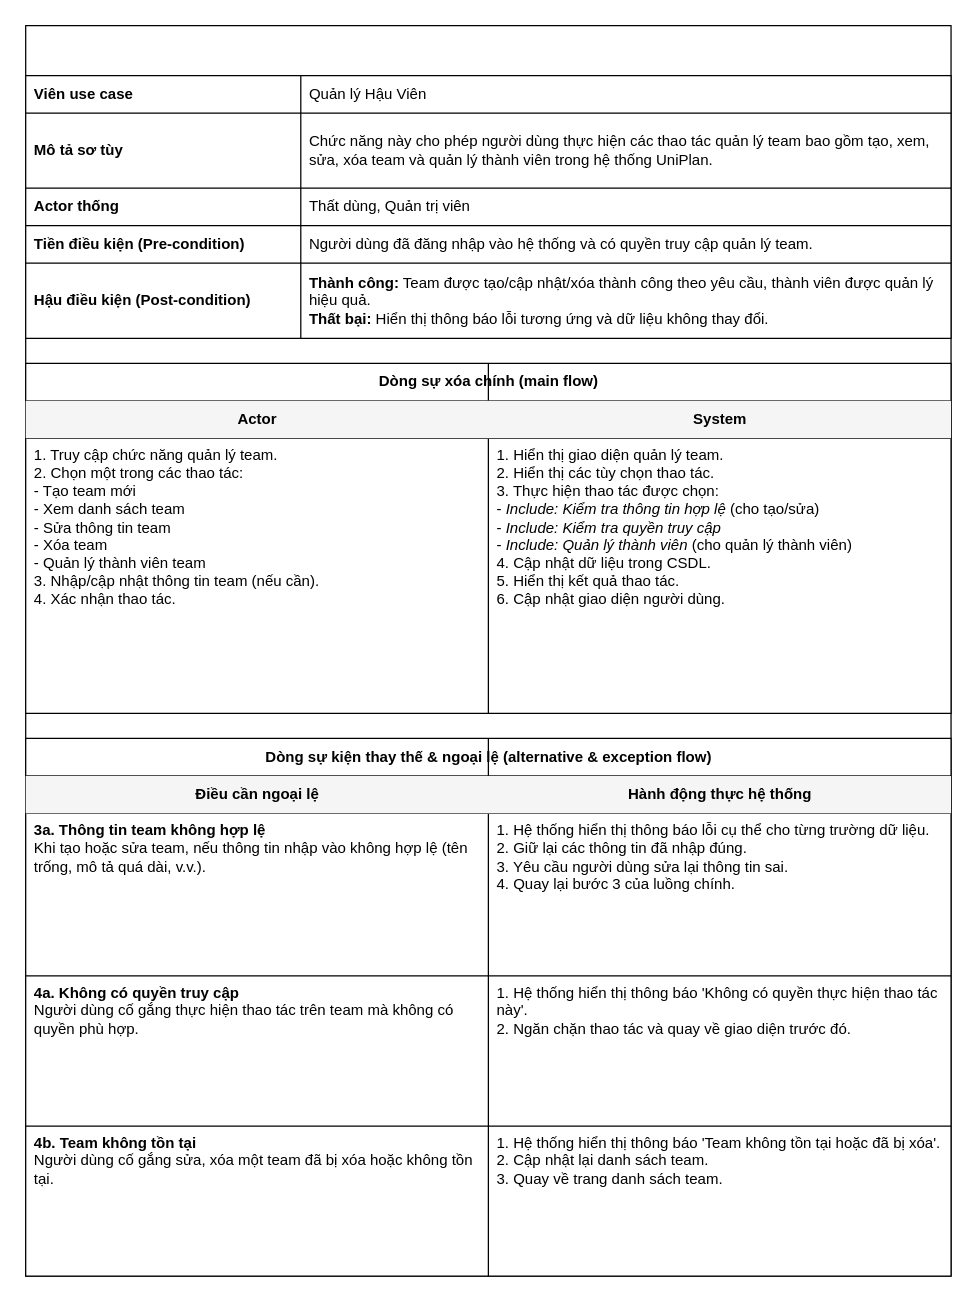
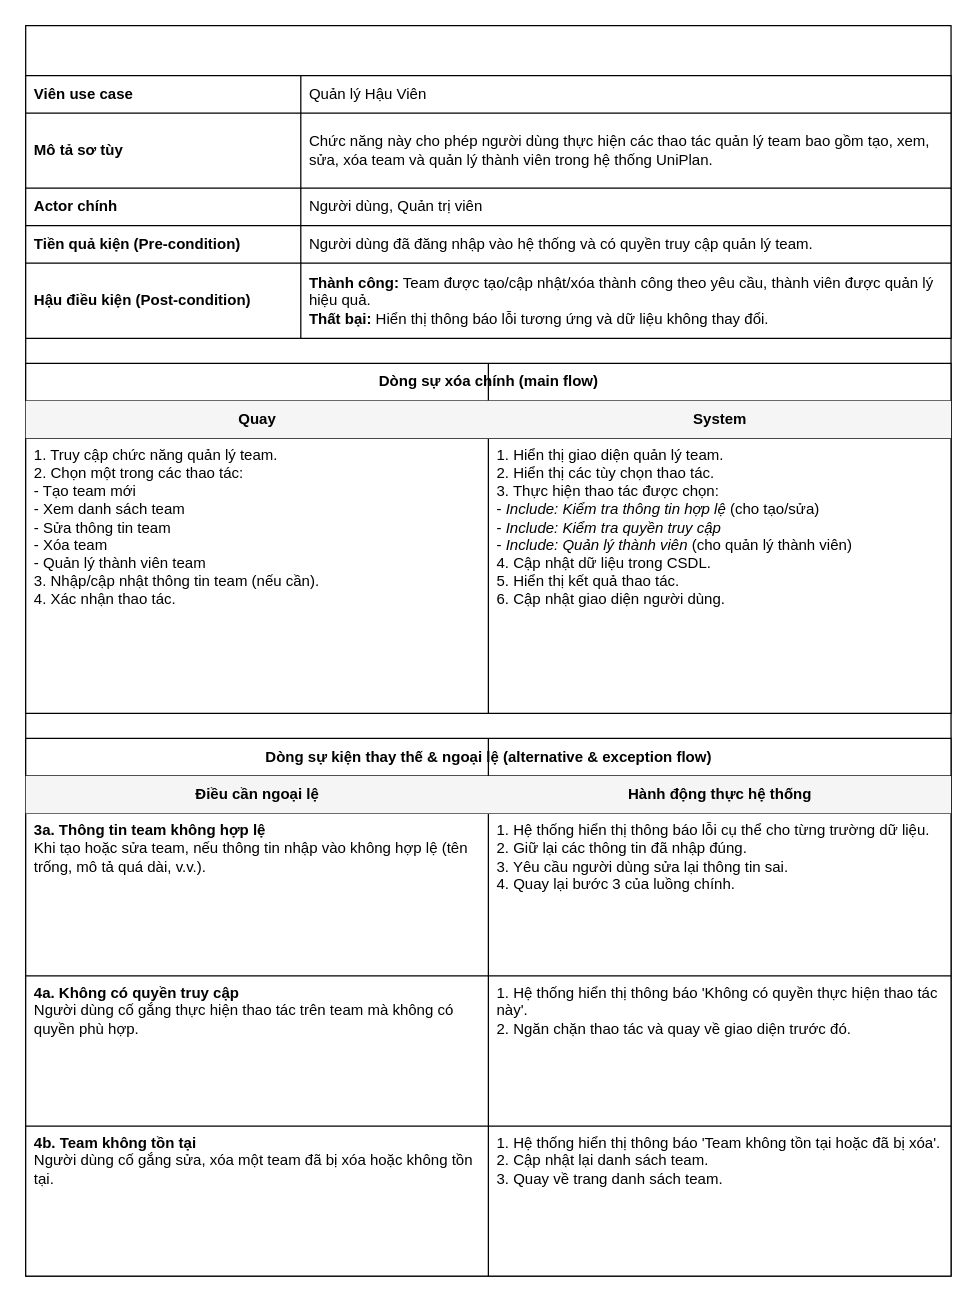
(79, 207) -> (79, 207)
(398, 207) -> (401, 207)
(145, 244) -> (143, 244)
(258, 419) -> (258, 419)
